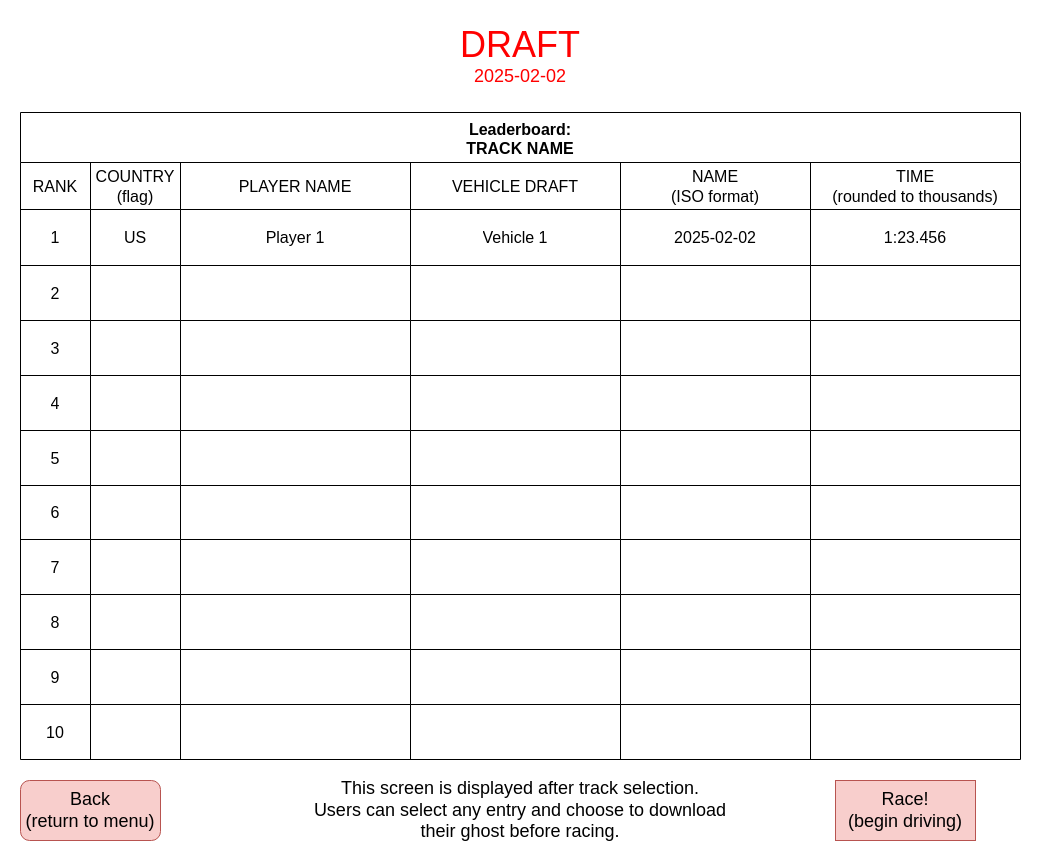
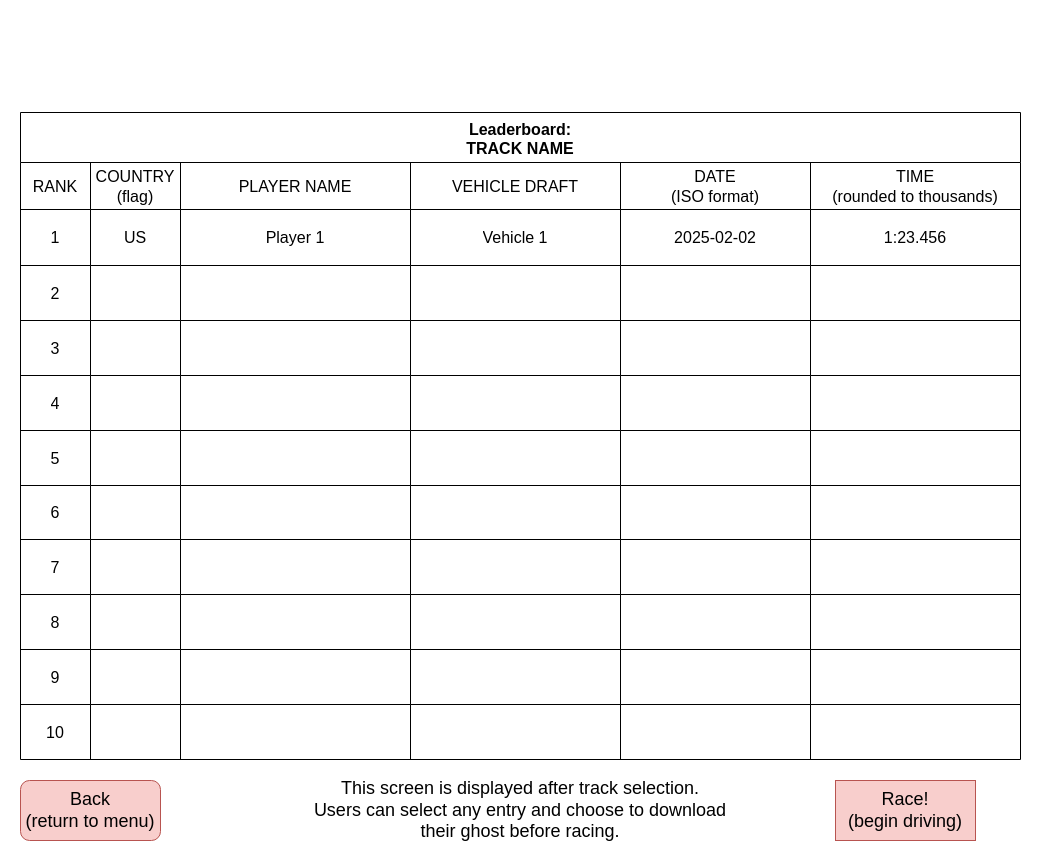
(521, 56) -> none
(716, 187) -> (716, 187)
